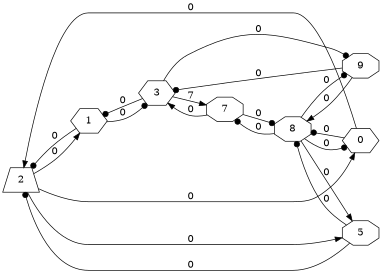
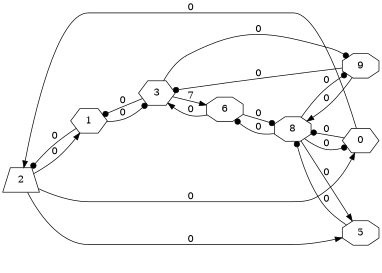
(225, 109) -> (225, 109)
(172, 270) -> none
